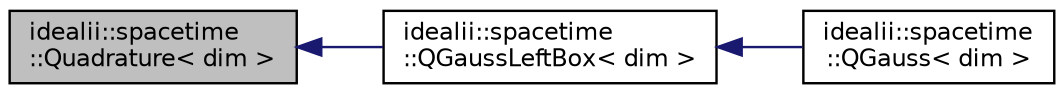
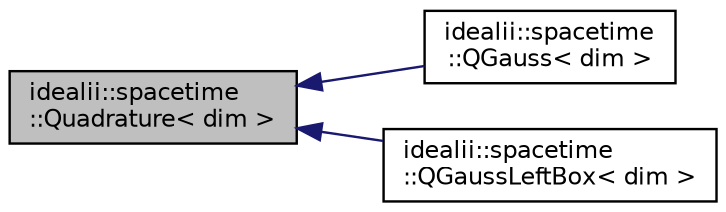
(772, 47) -> (373, 74)
